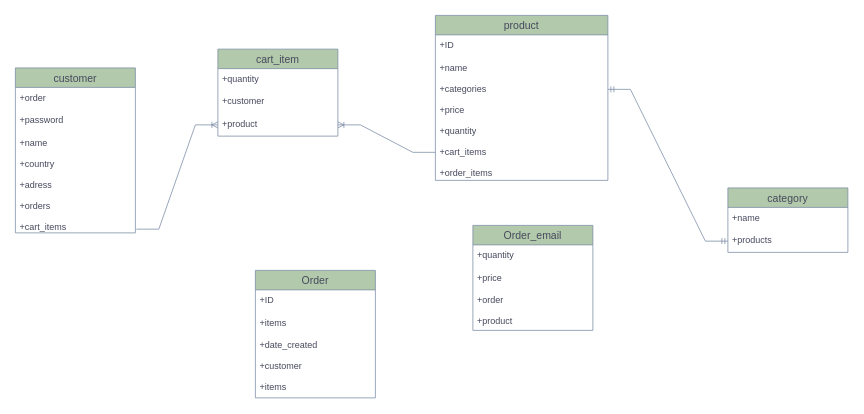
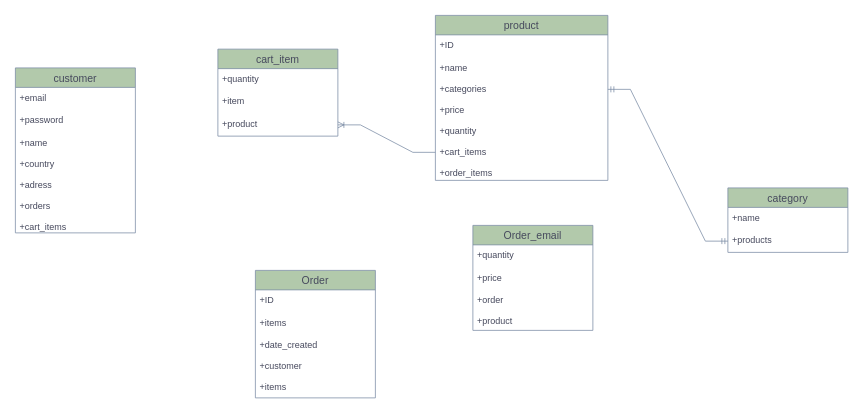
(35, 98) -> (32, 98)
(245, 101) -> (233, 101)
(177, 178) -> none
